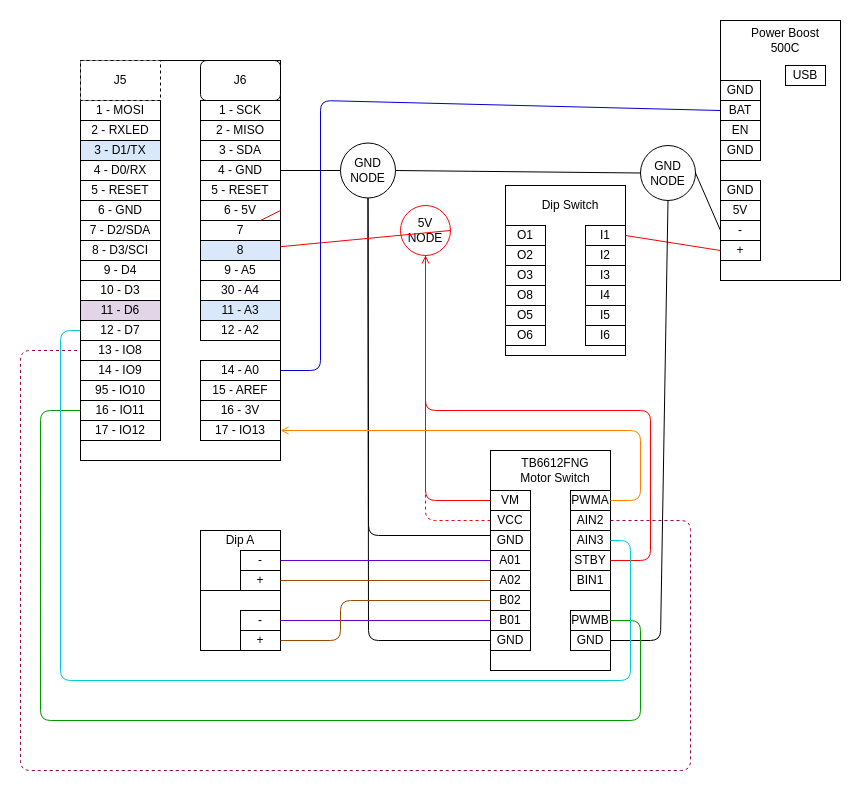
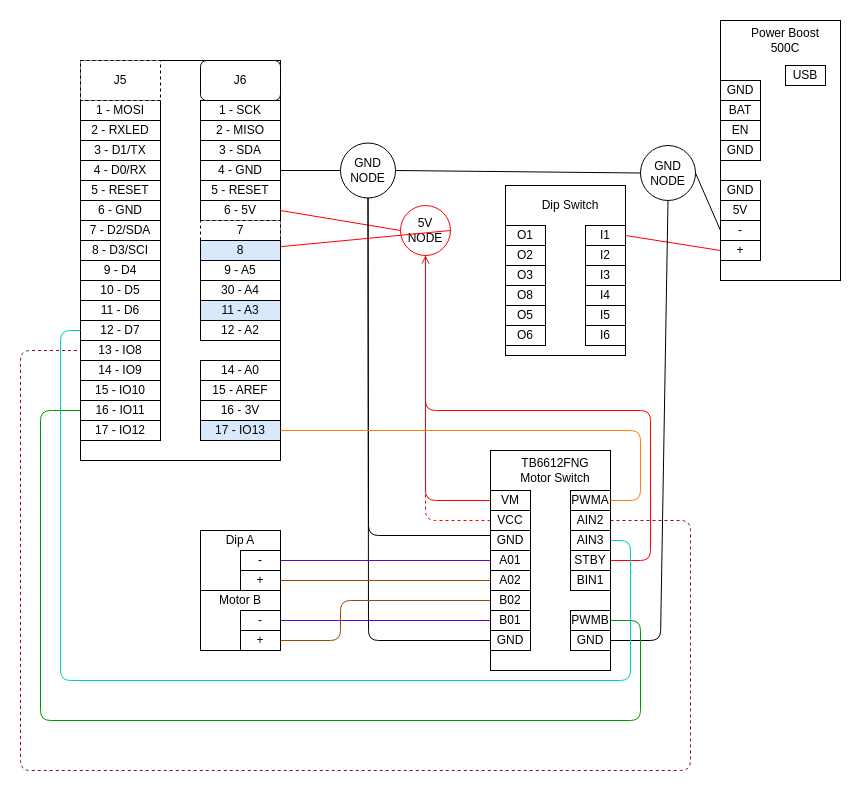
(376, 102) -> none
(121, 151) -> (121, 151)
(271, 216) -> (340, 220)
(241, 231) -> (241, 231)
(121, 291) -> (121, 291)
(121, 311) -> (121, 311)
(121, 391) -> (121, 391)
(241, 431) -> (241, 431)
(286, 431) -> (285, 431)
none -> (241, 601)
